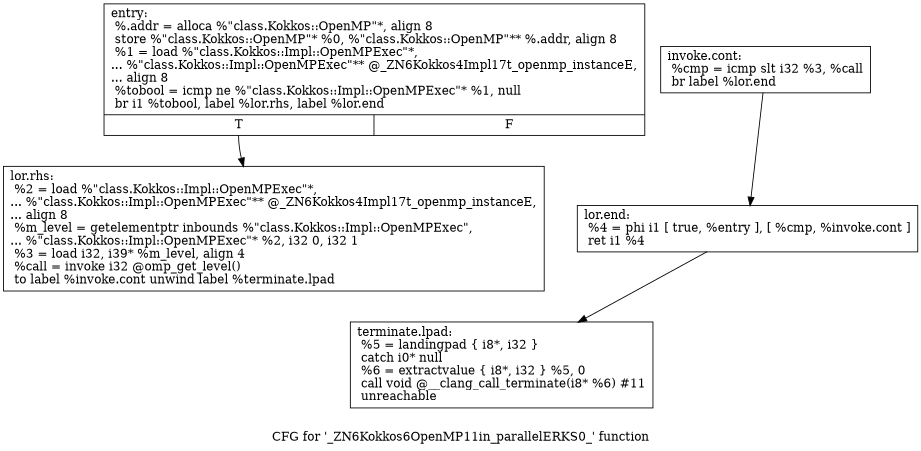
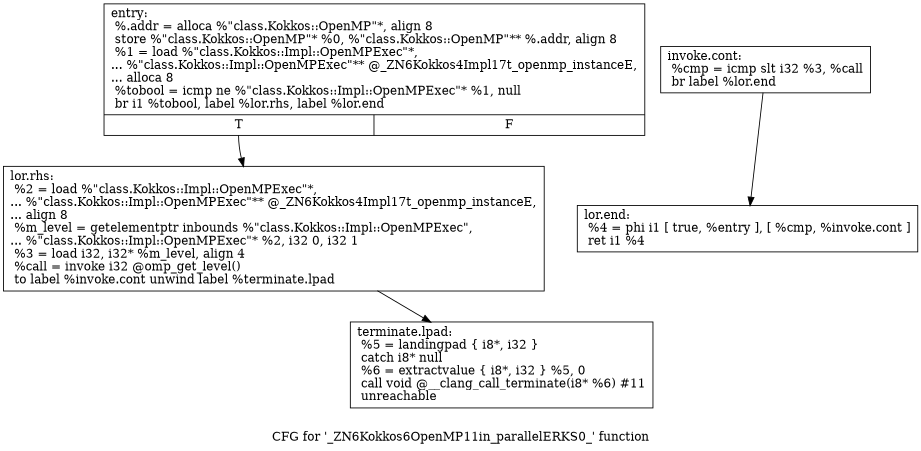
(140, 78) -> (142, 78)
(128, 254) -> (128, 254)
(646, 285) -> (400, 304)
(400, 358) -> (400, 358)
